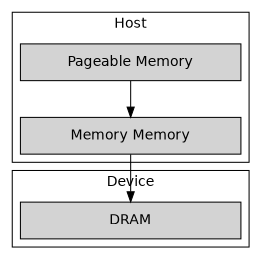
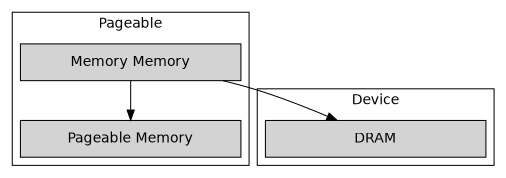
(131, 24) -> (131, 24)
(131, 94) -> (131, 95)
